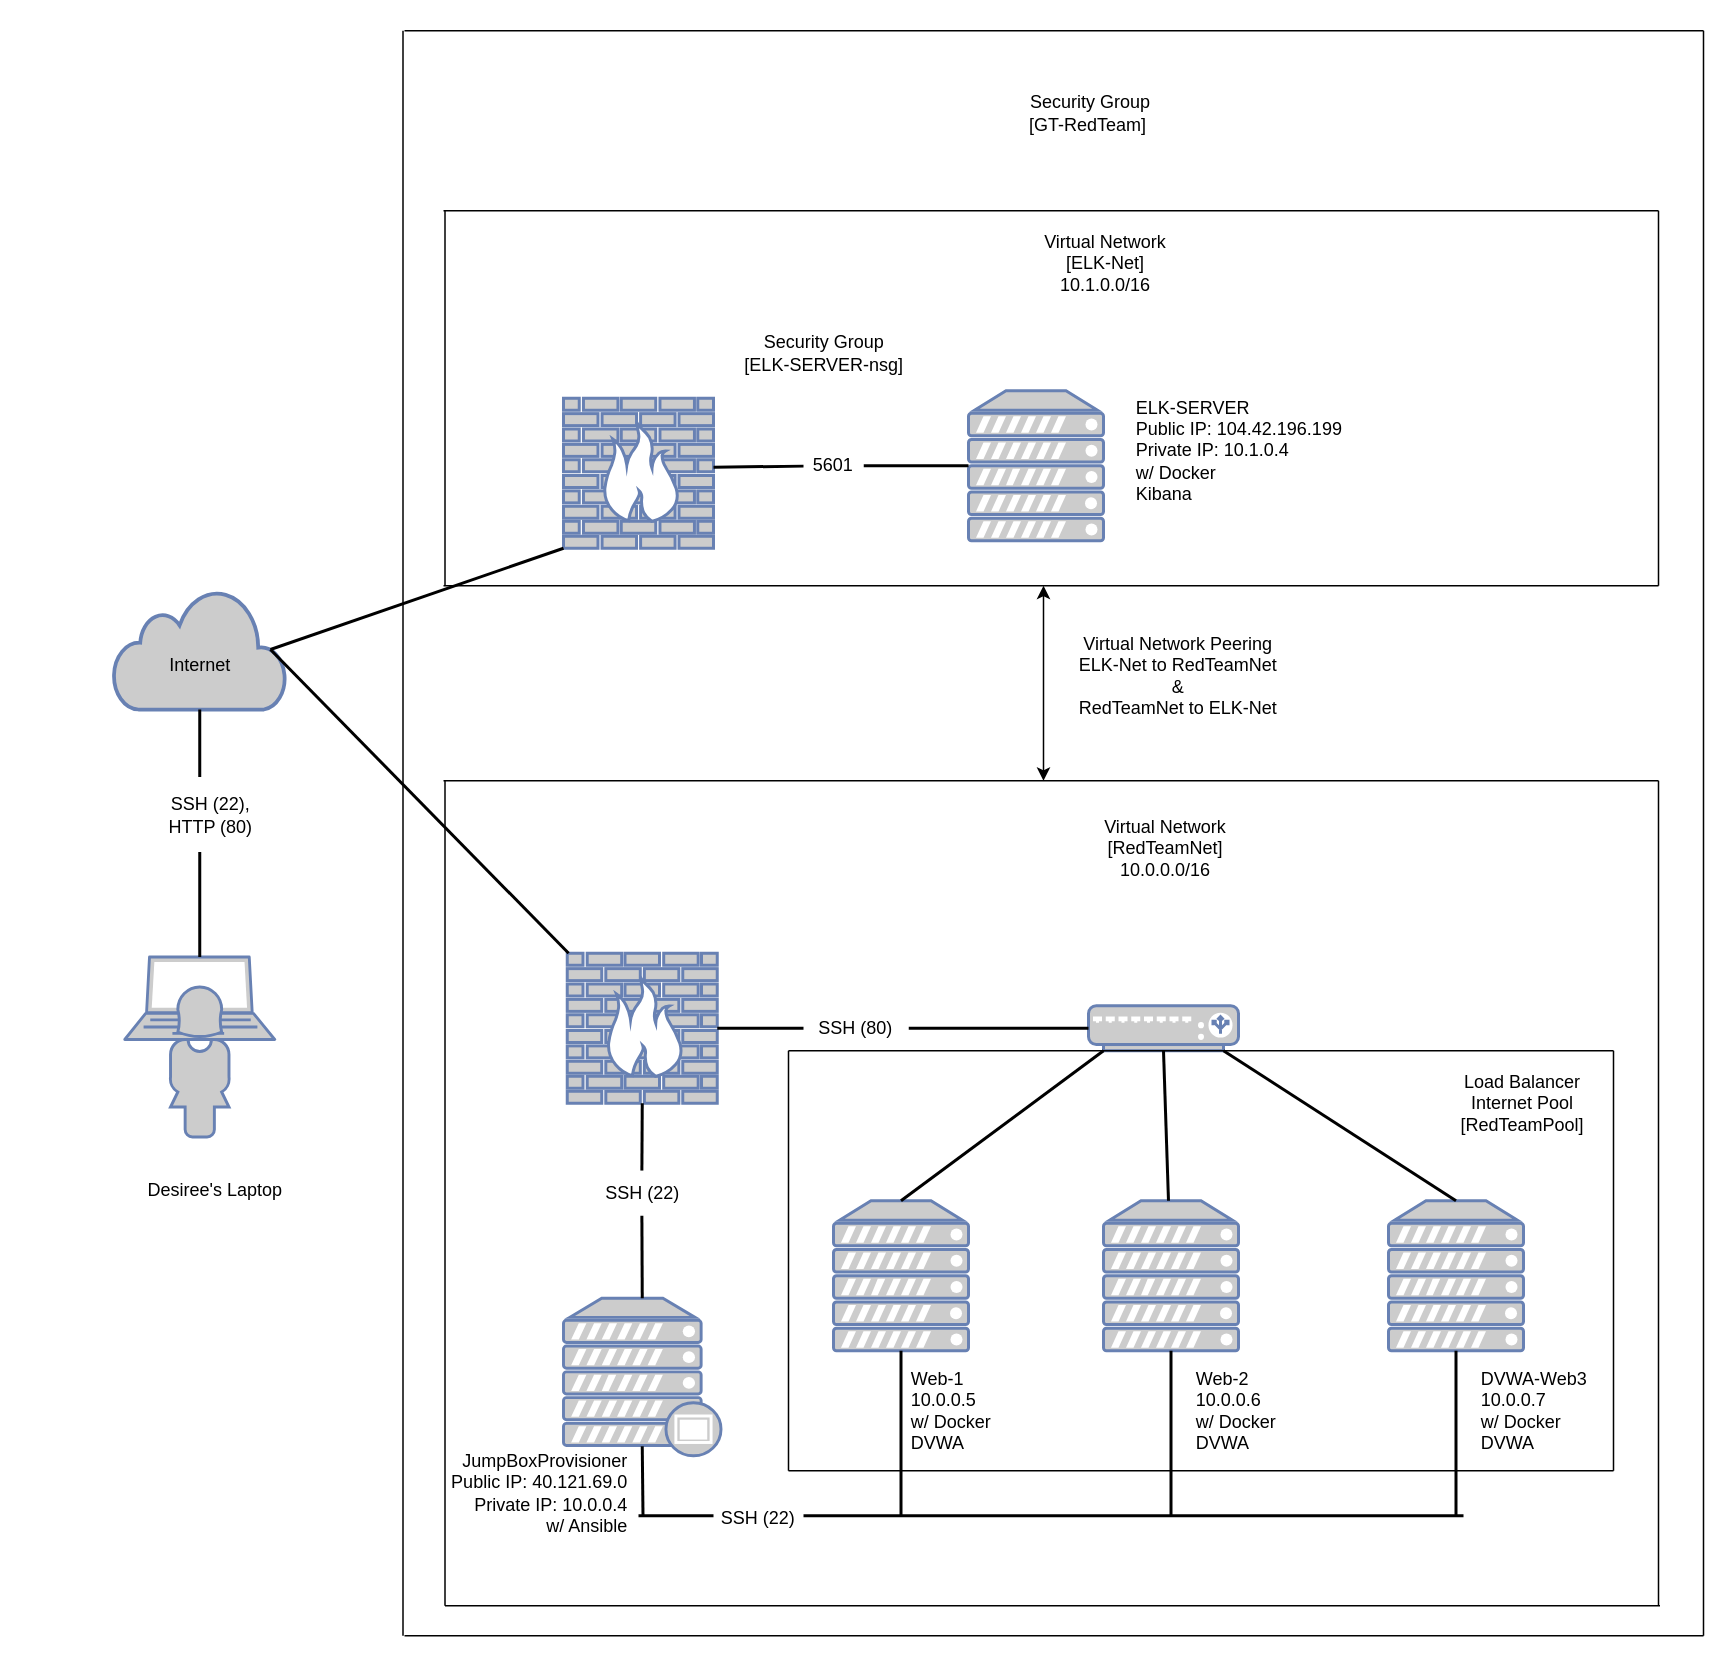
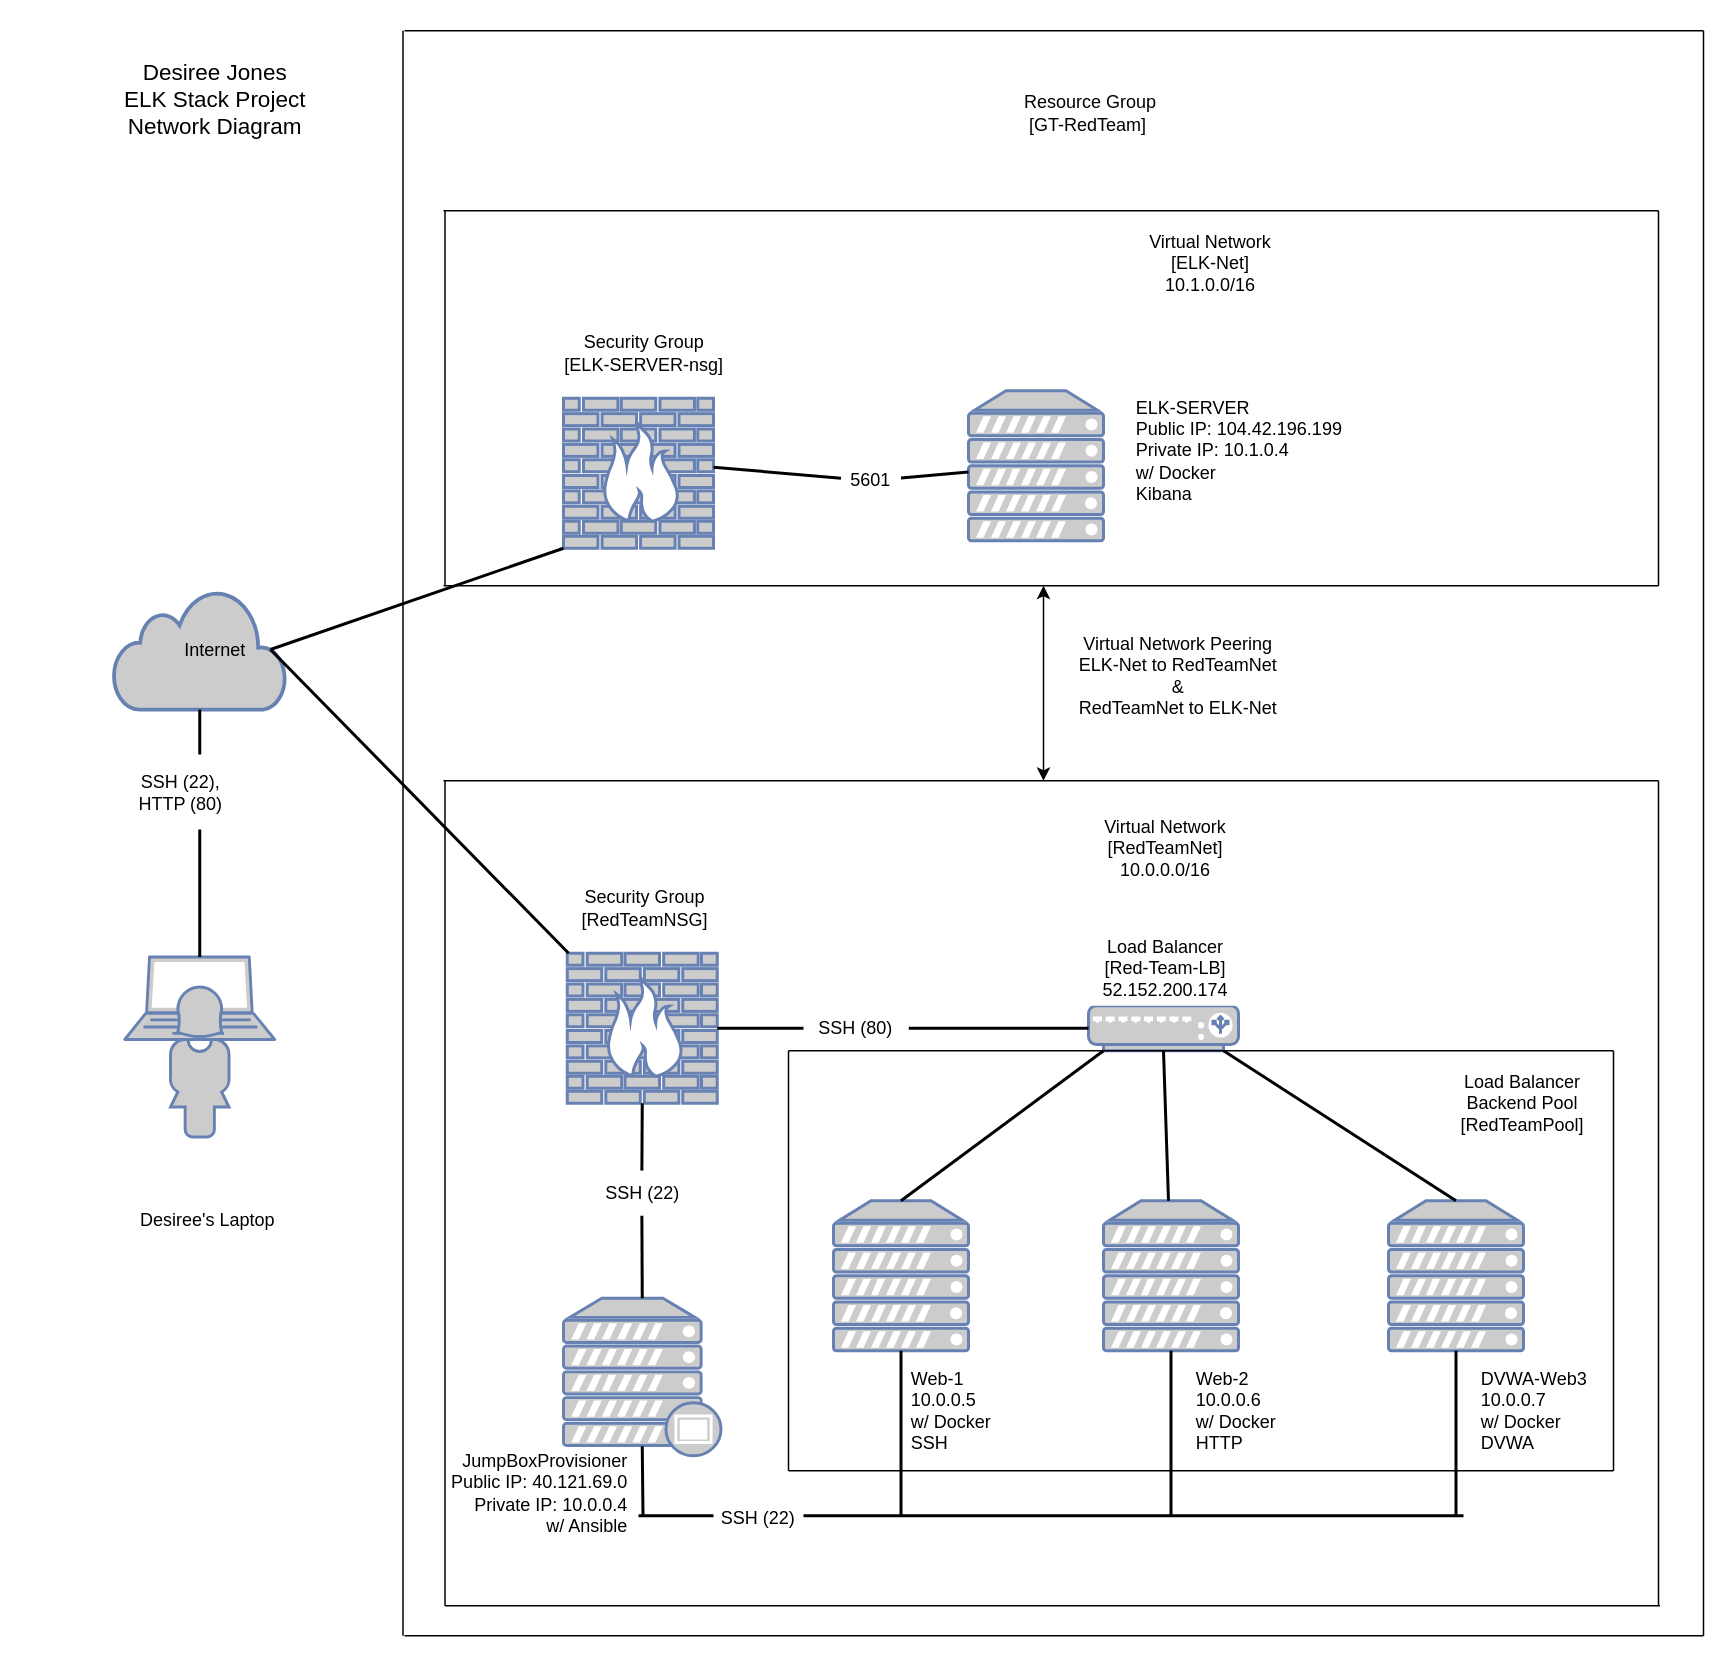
none -> (215, 98)
(1091, 113) -> (1091, 113)
(1105, 263) -> (1210, 263)
(823, 353) -> (643, 353)
(833, 466) -> (871, 481)
(200, 665) -> (215, 650)
(210, 815) -> (180, 792)
none -> (644, 908)
none -> (1165, 968)
(1523, 1103) -> (1523, 1103)
(215, 1190) -> (207, 1220)
(954, 1411) -> (954, 1411)
(1239, 1411) -> (1239, 1411)
